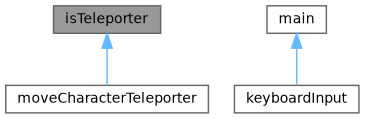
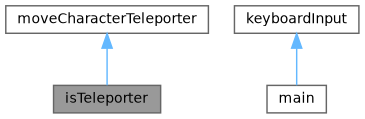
(107, 67) -> (107, 67)
(297, 67) -> (297, 67)
